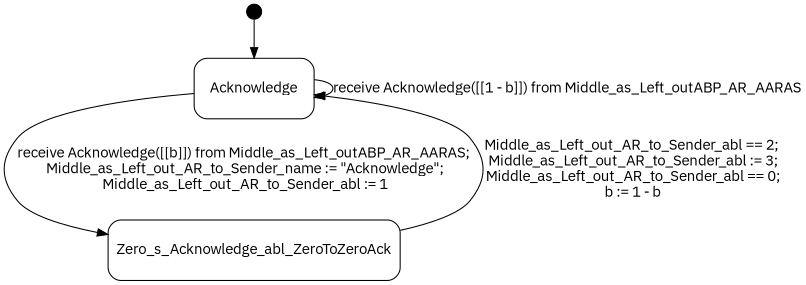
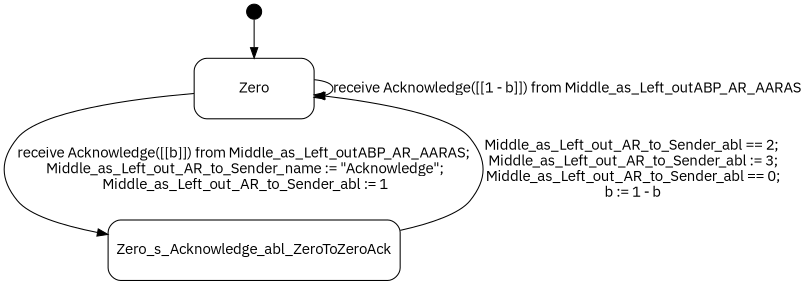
(254, 89) -> (254, 89)
